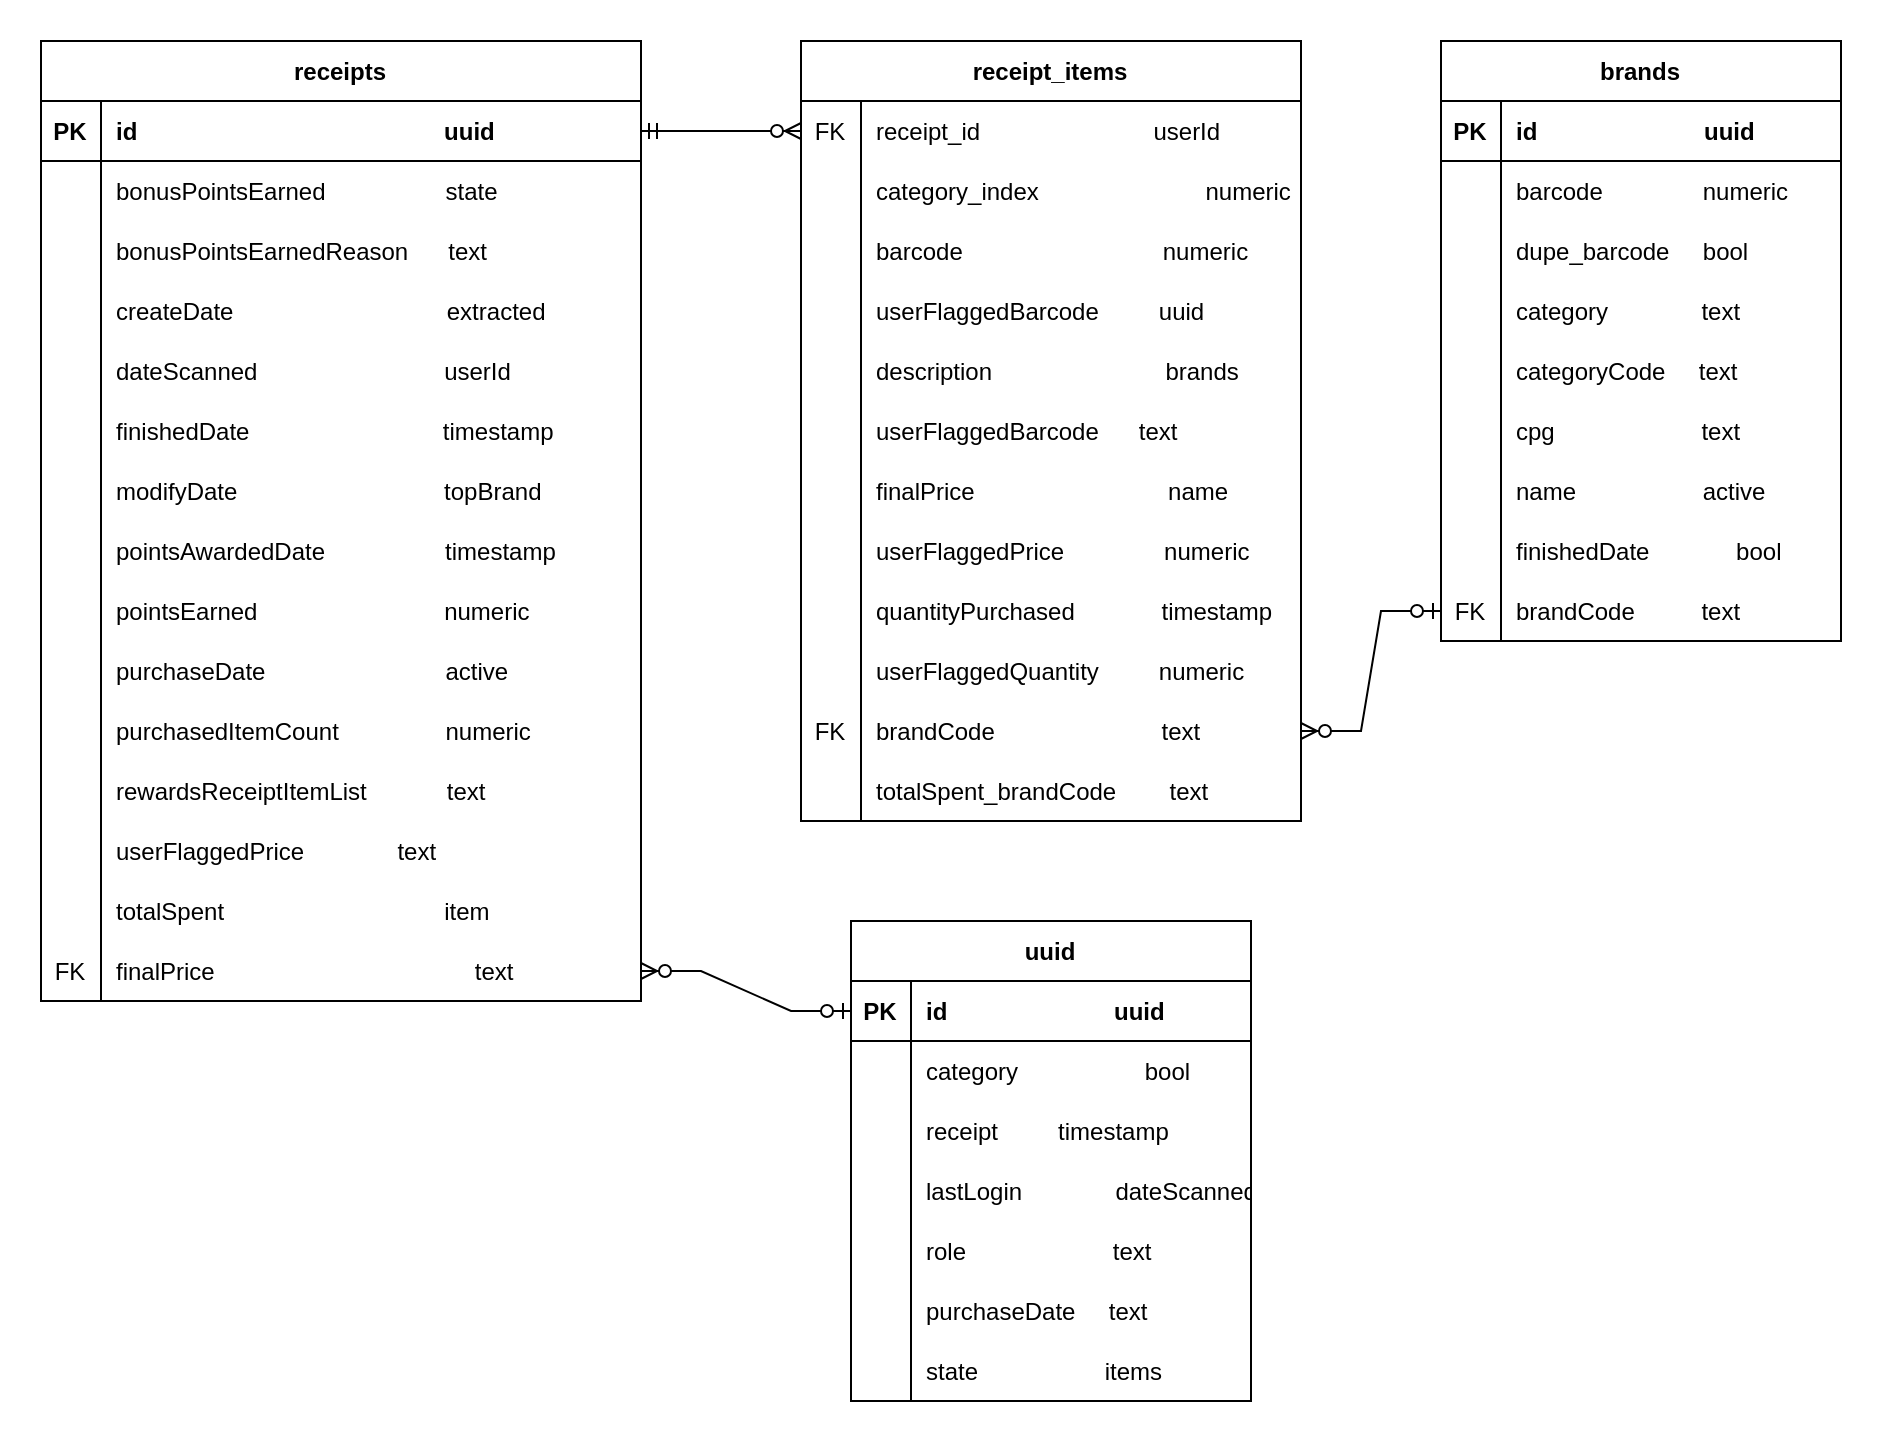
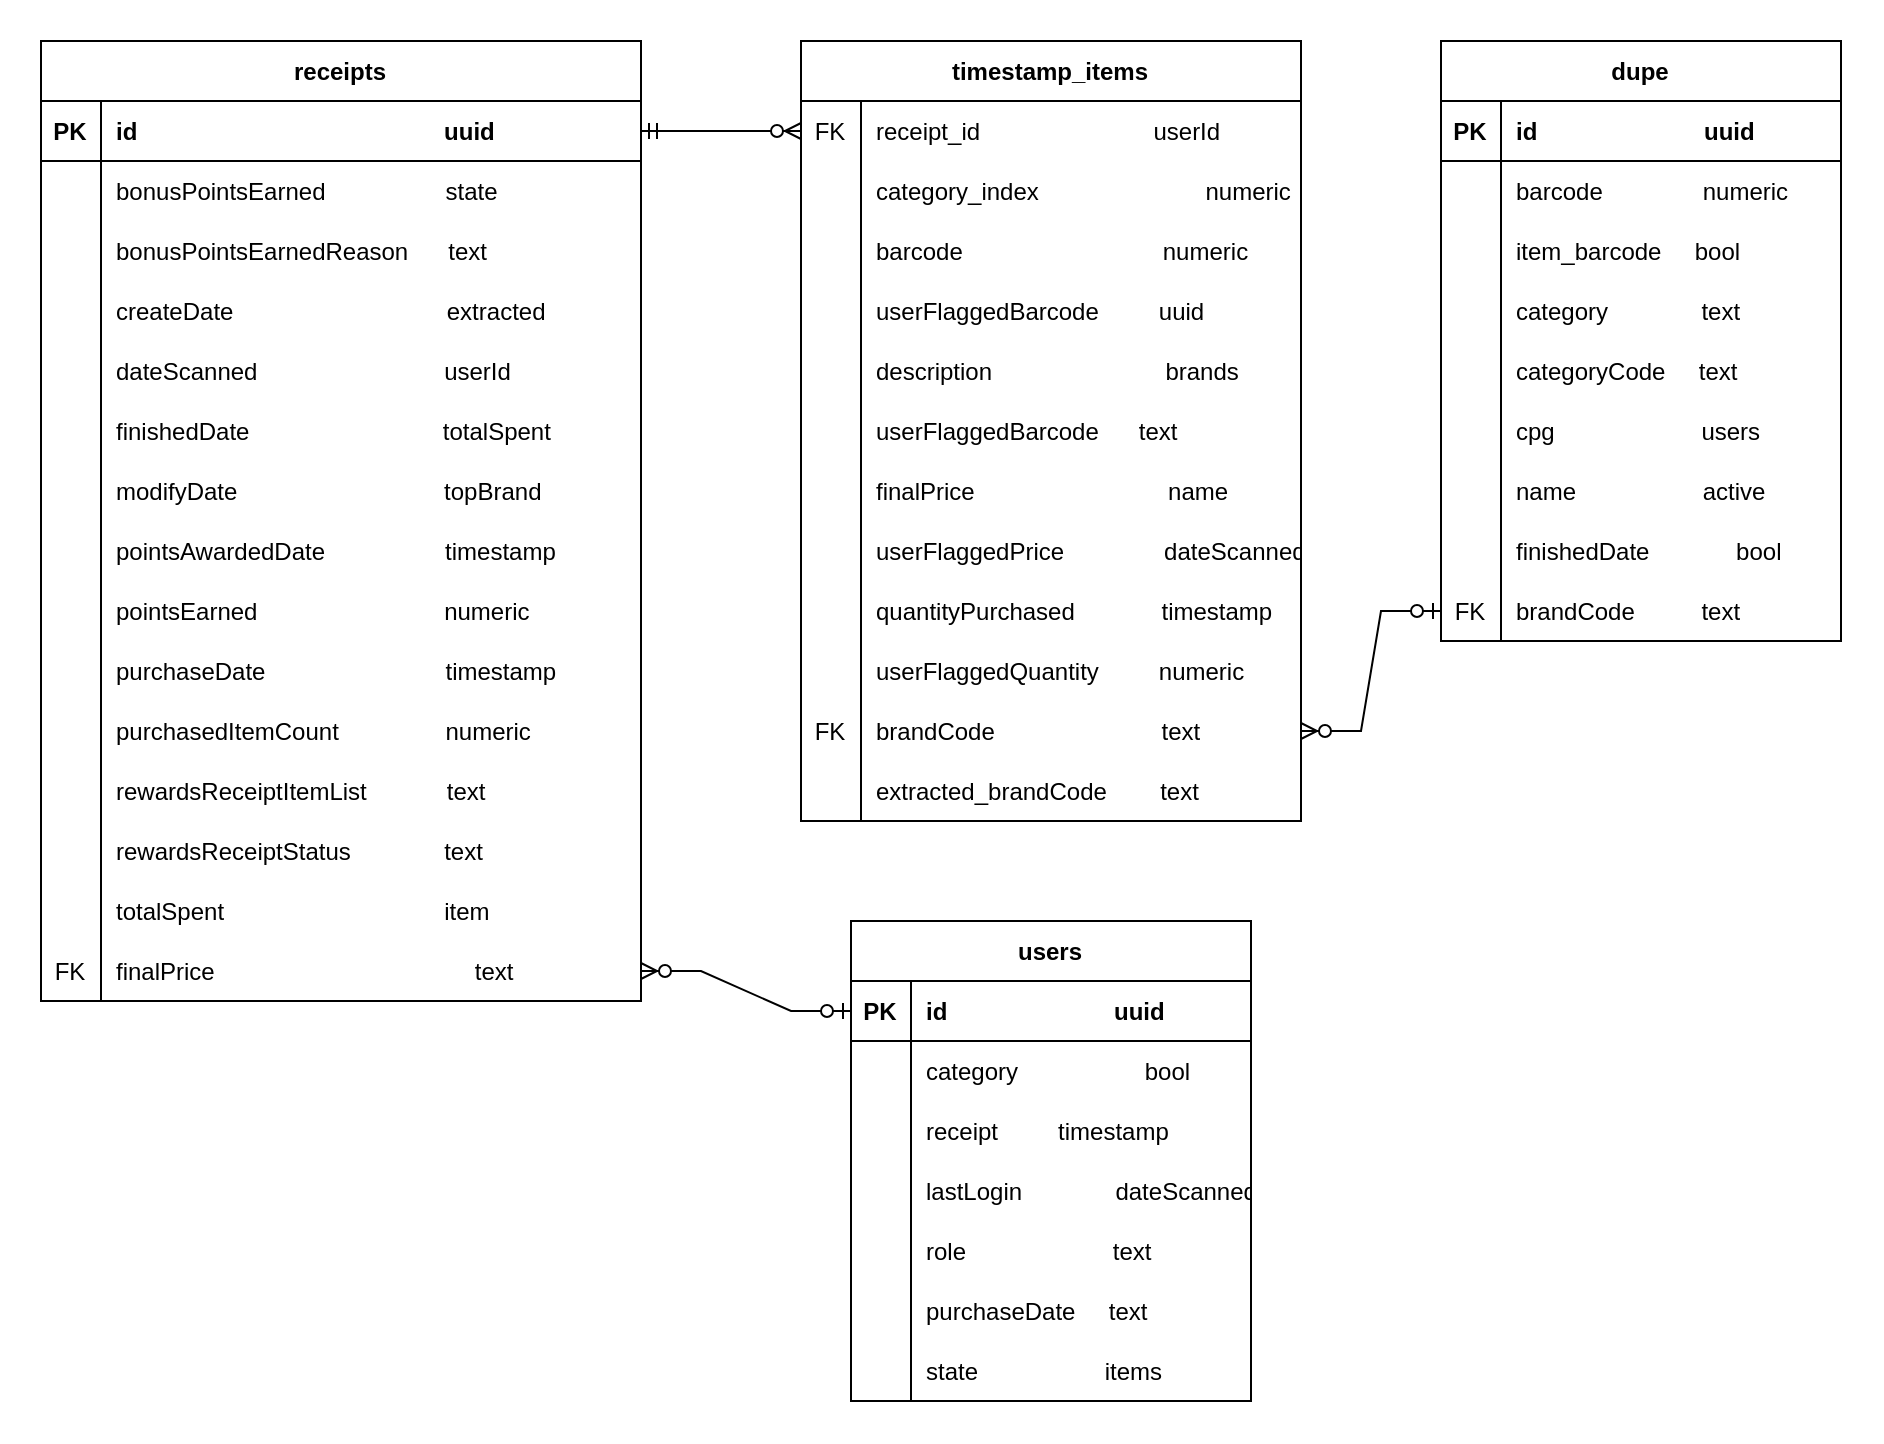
(1050, 72) -> (1050, 72)
(1640, 72) -> (1640, 72)
(1648, 252) -> (1645, 252)
(399, 432) -> (406, 432)
(1677, 432) -> (1683, 432)
(1100, 552) -> (1130, 552)
(375, 672) -> (395, 672)
(1075, 792) -> (1072, 792)
(316, 852) -> (346, 852)
(1050, 952) -> (1050, 952)
